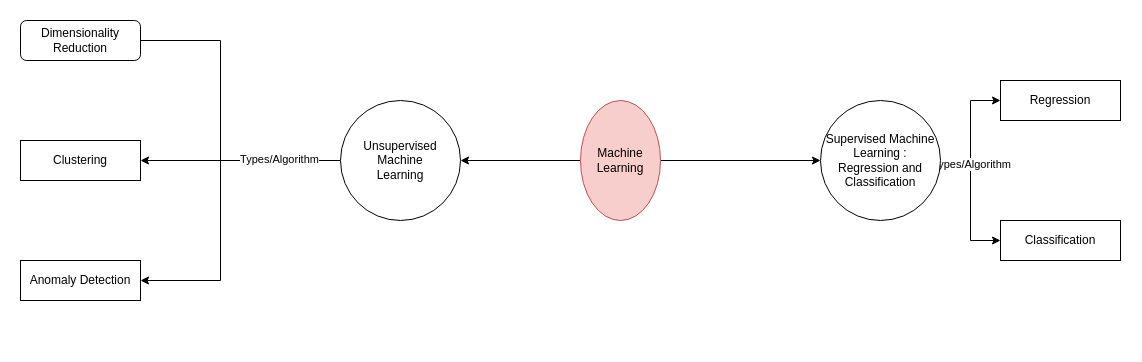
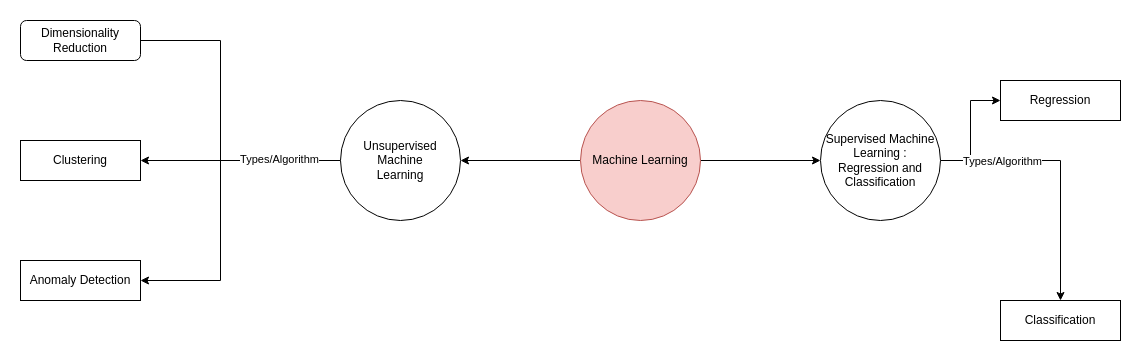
(621, 161) -> (641, 161)
(1061, 241) -> (1061, 321)
